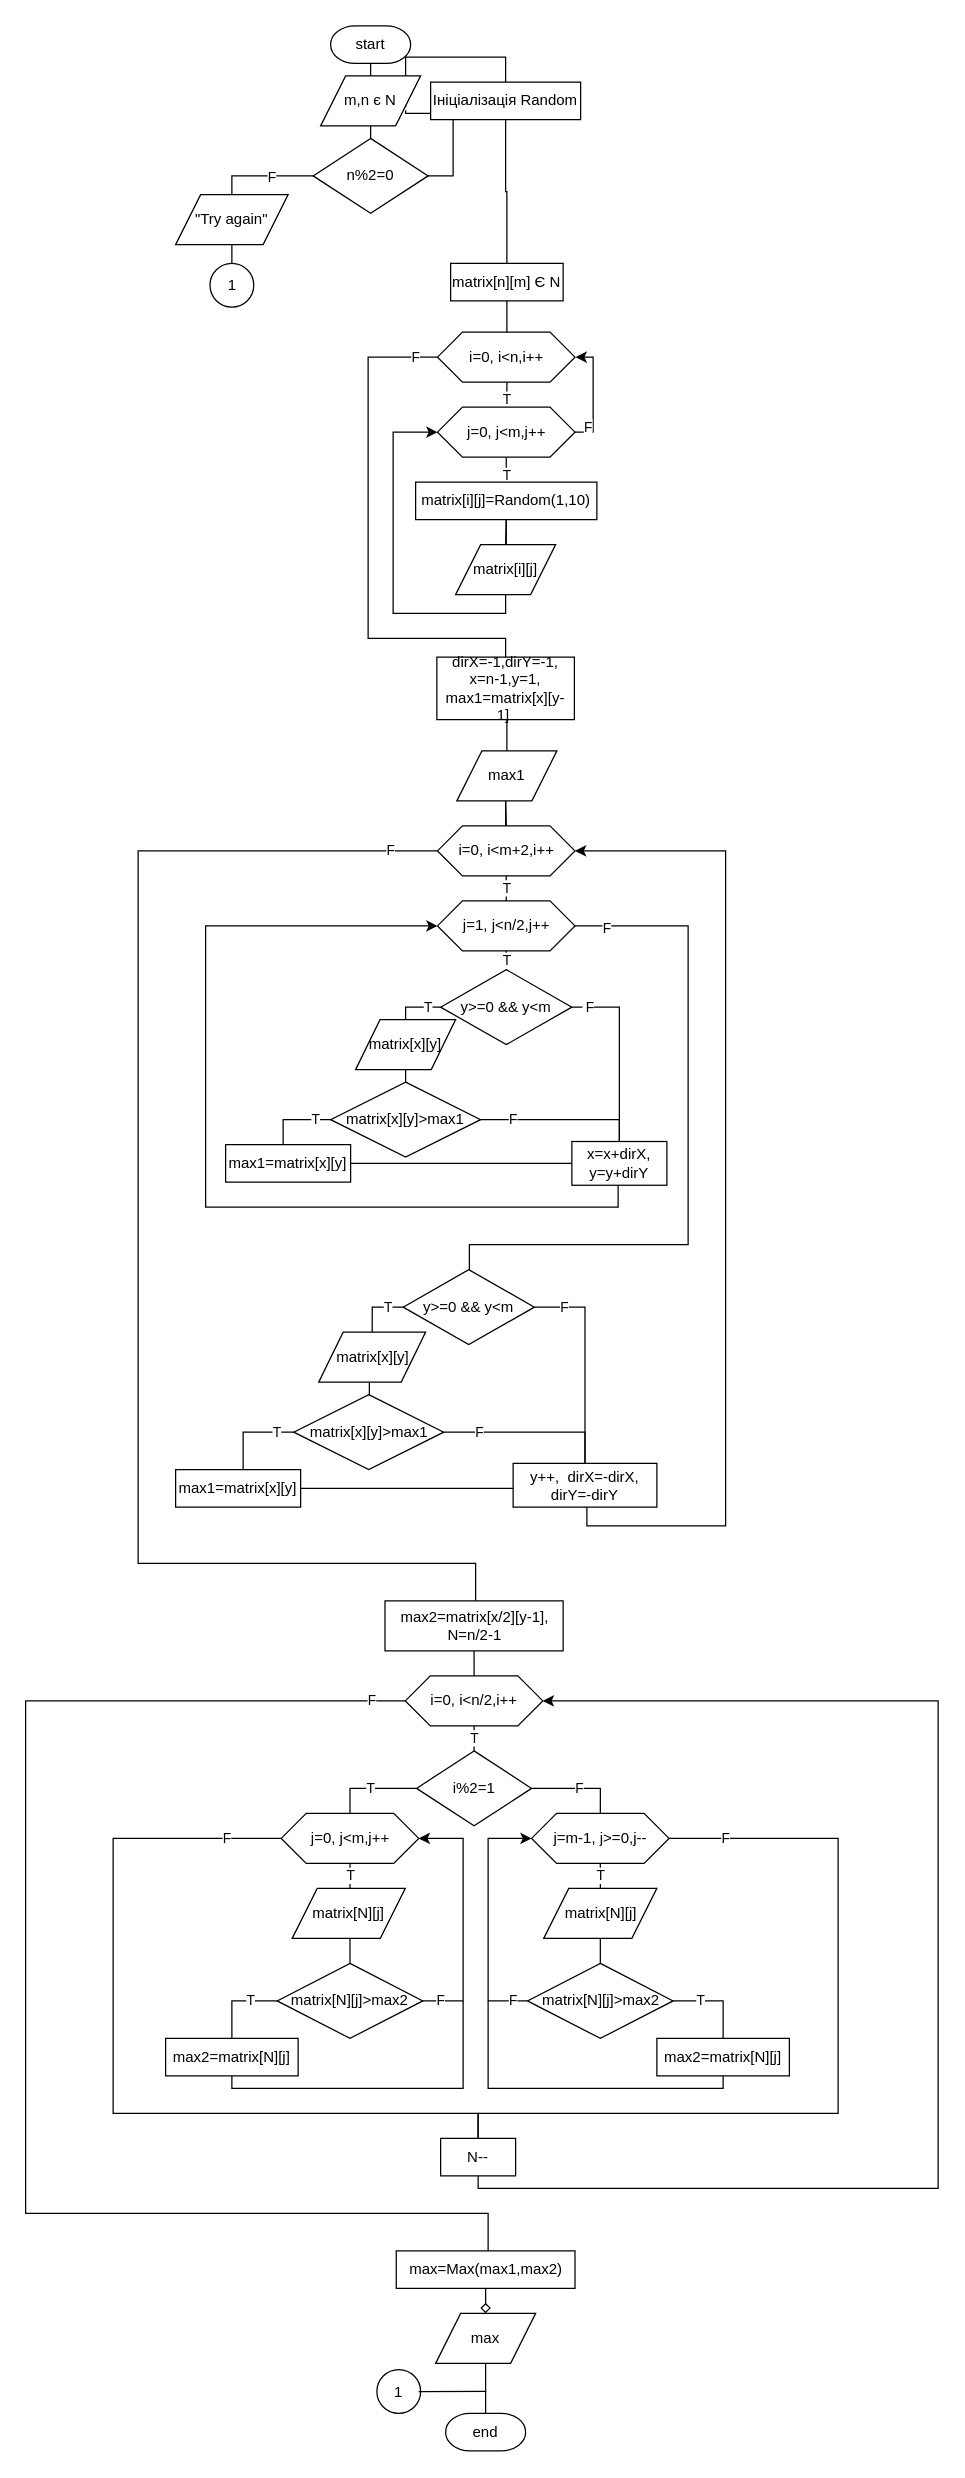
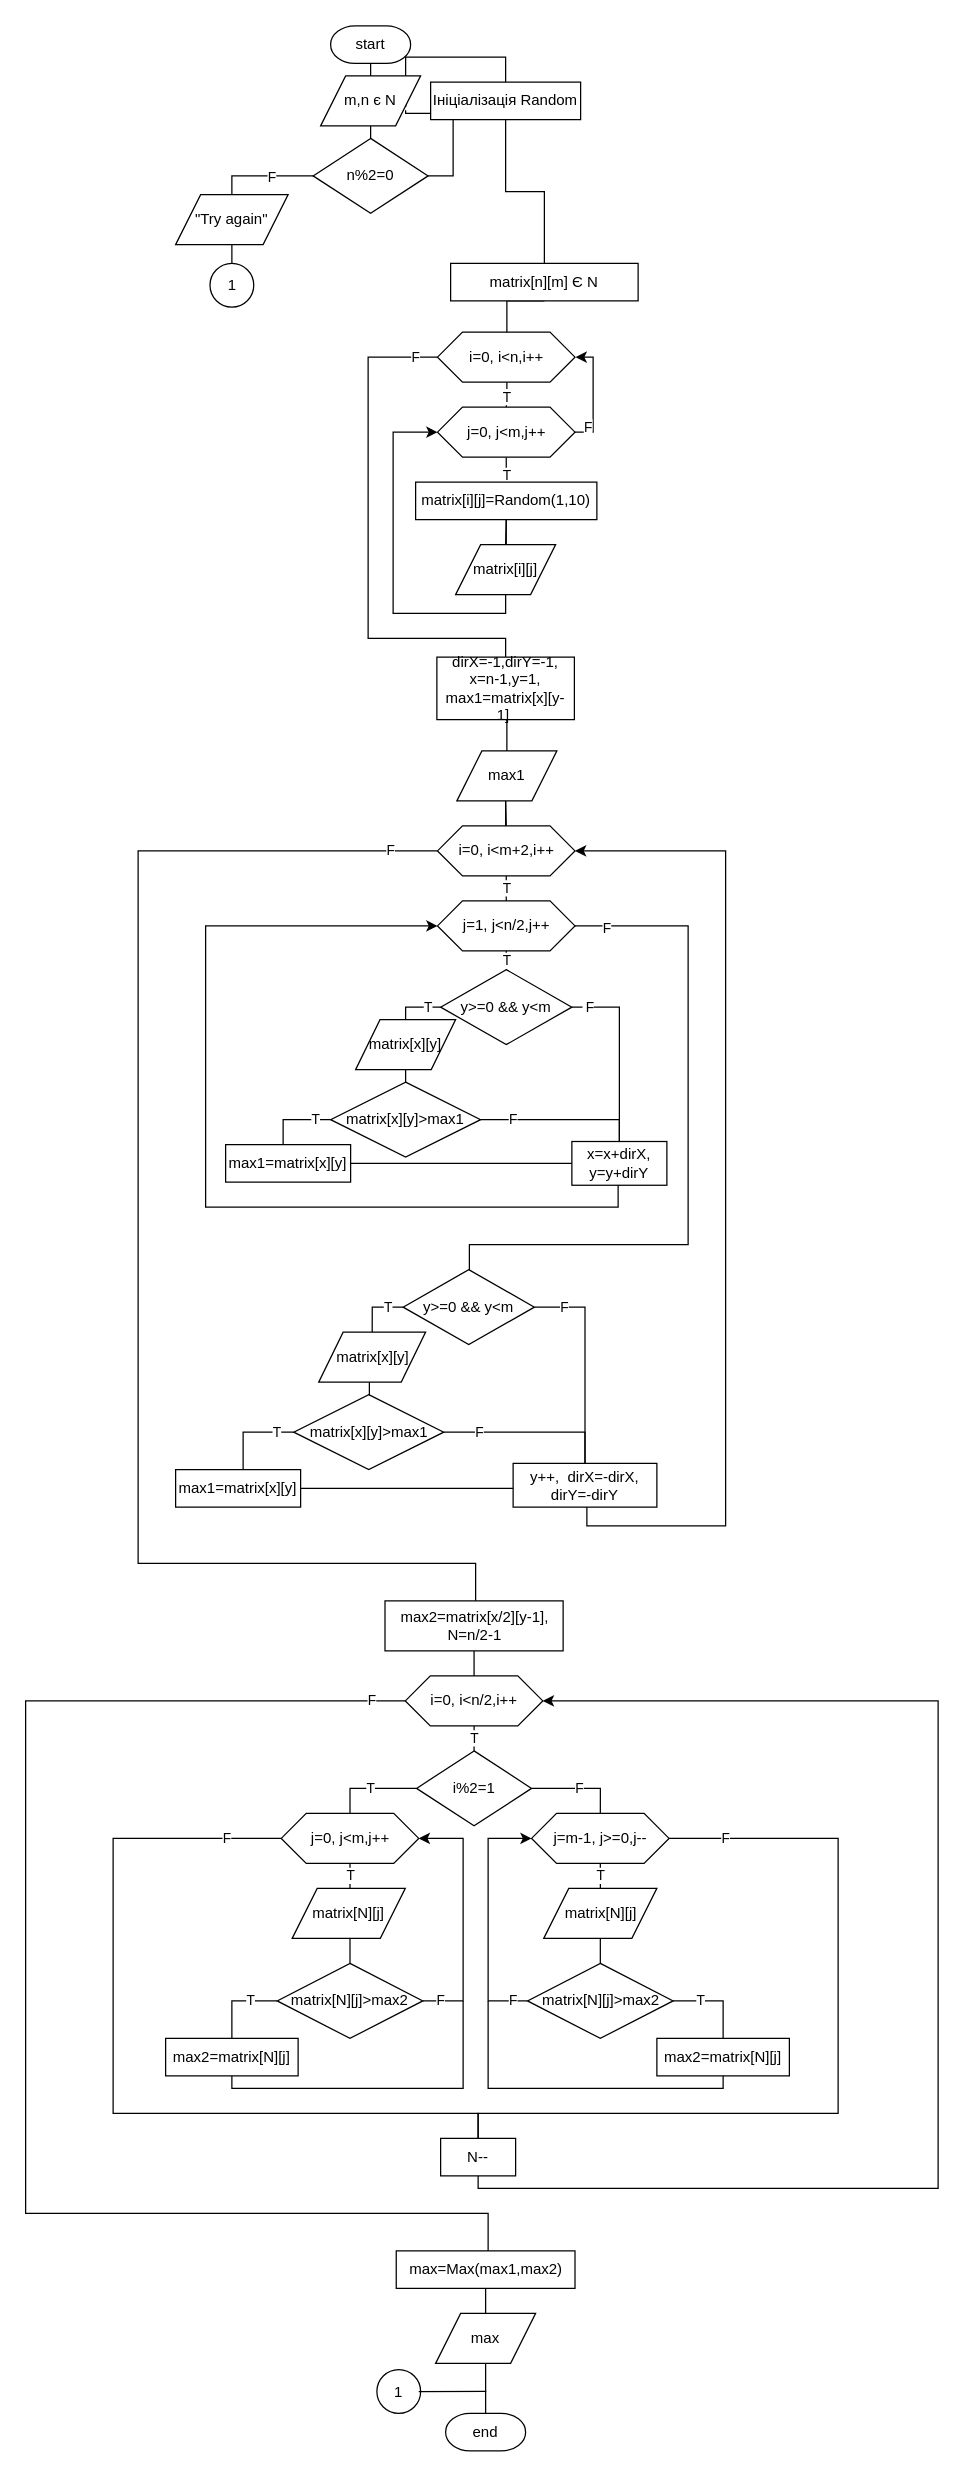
(507, 282) -> (544, 282)
(486, 2302) -> (486, 2307)
